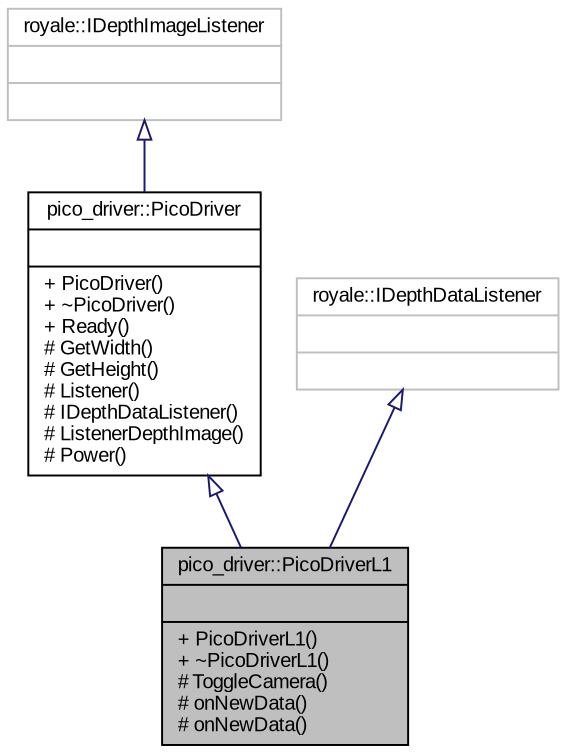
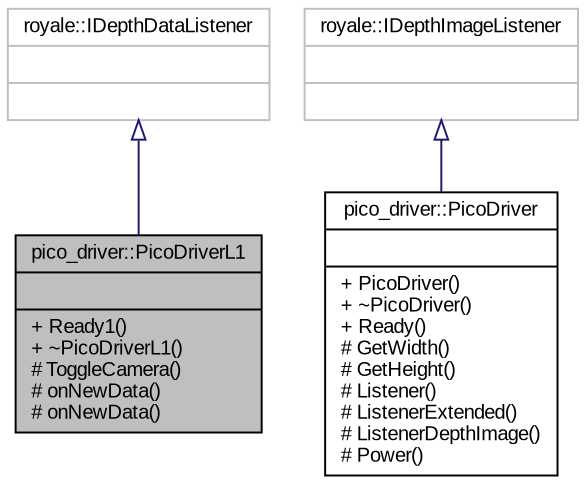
(142, 413) -> (430, 413)
(229, 521) -> none
(248, 640) -> (79, 327)
